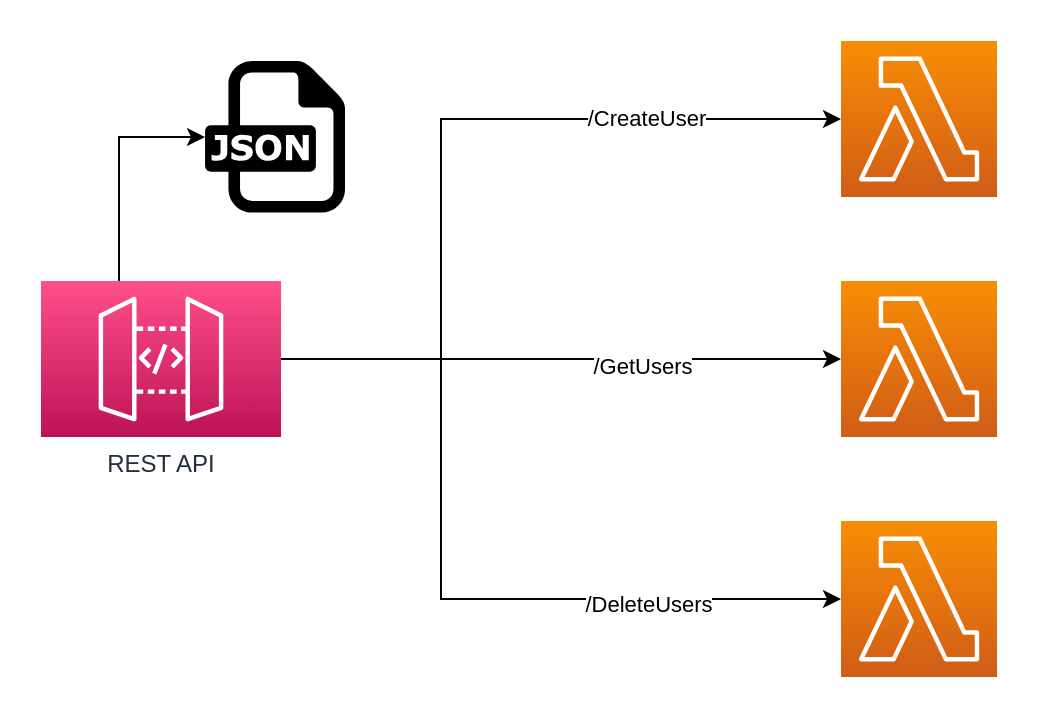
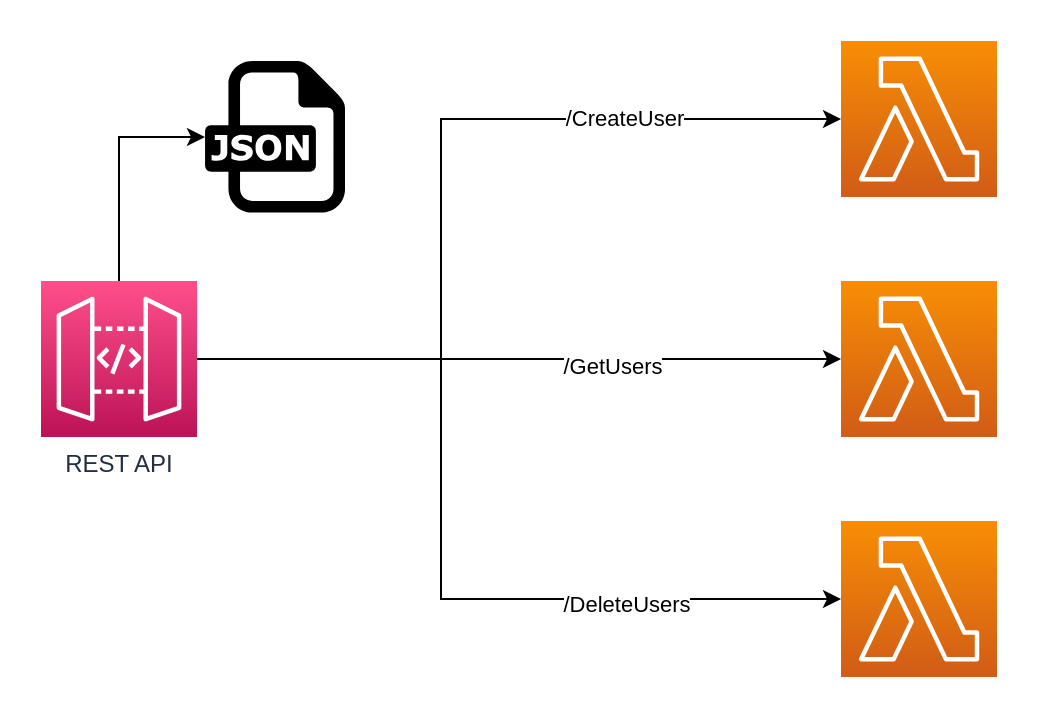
(161, 359) -> (119, 359)
